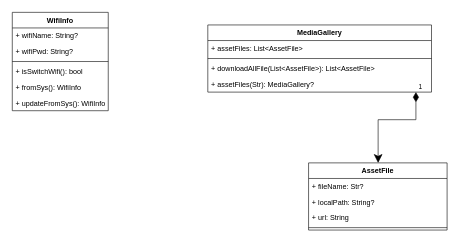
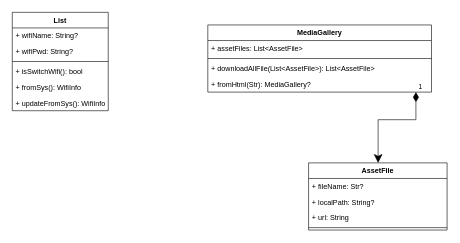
(60, 20) -> (60, 20)
(268, 85) -> (265, 85)
